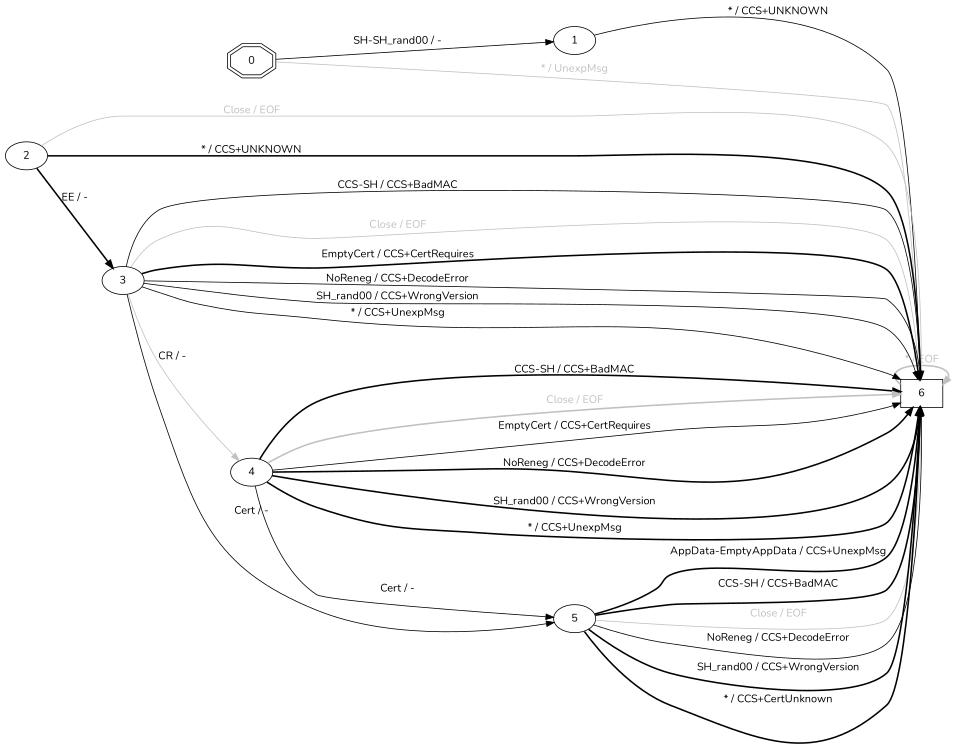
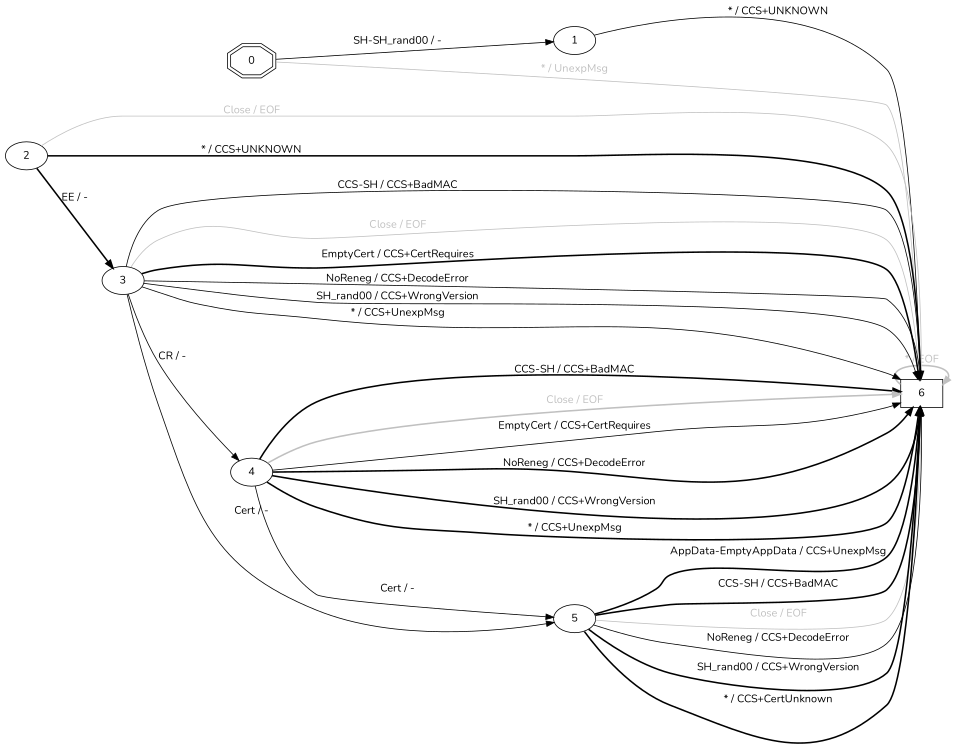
(171, 381) -> (171, 381)
